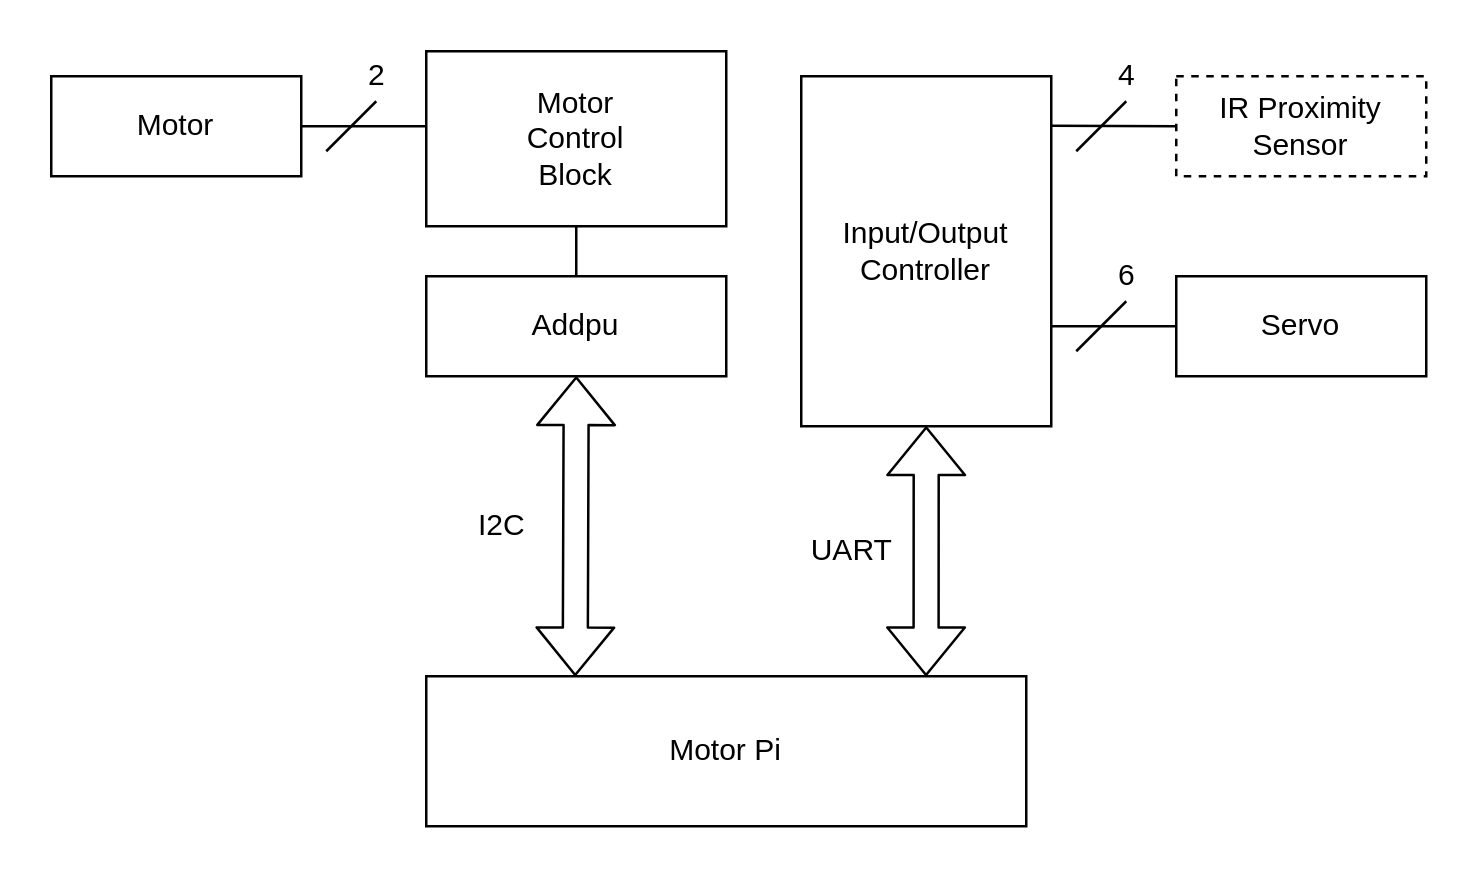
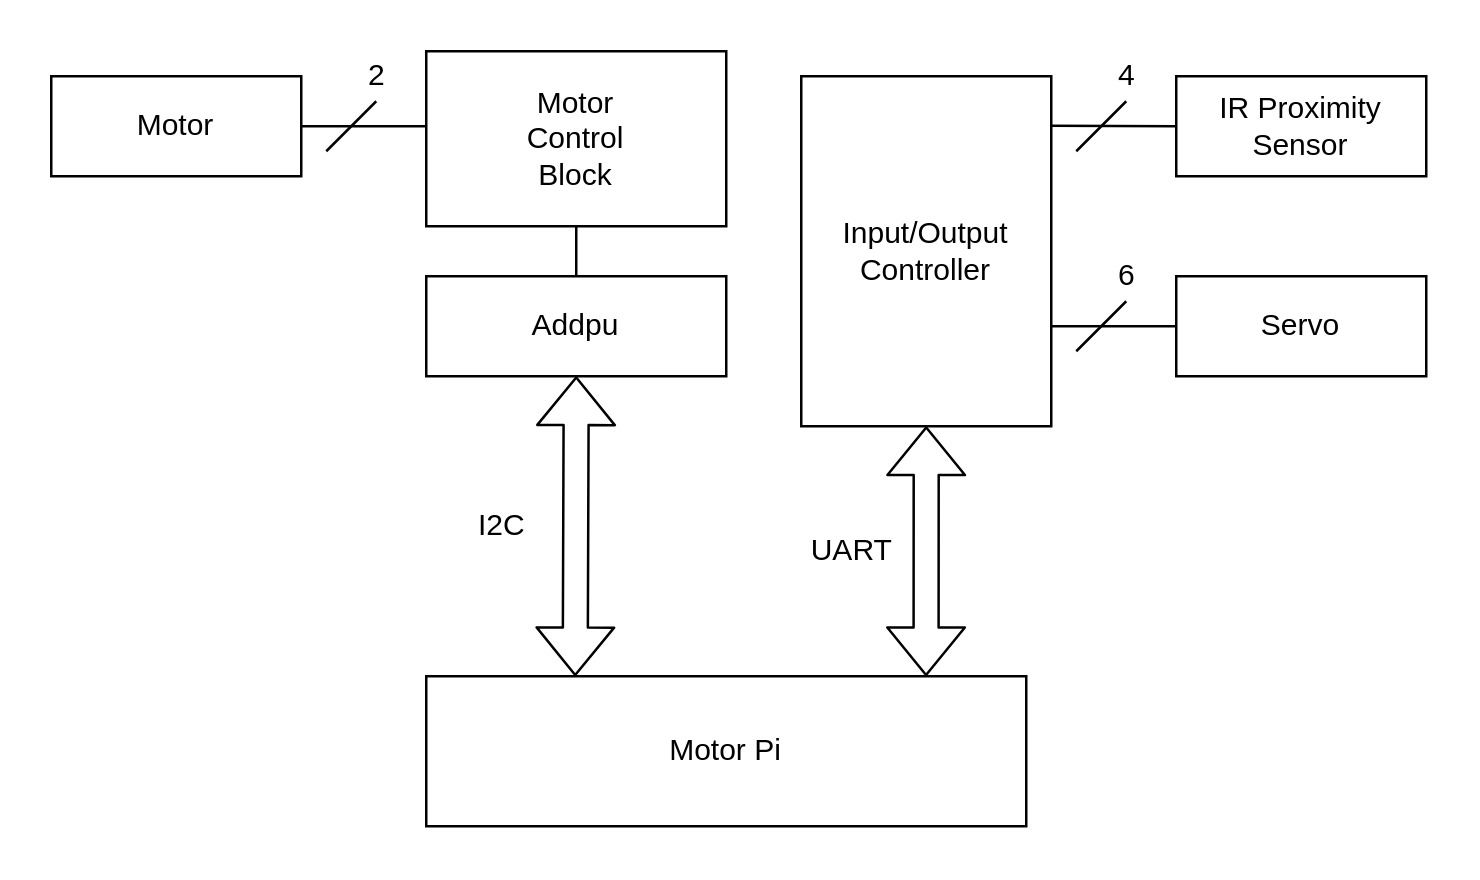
(1301, 126) -> (1301, 126)
